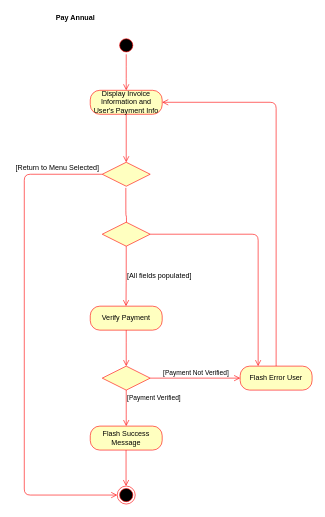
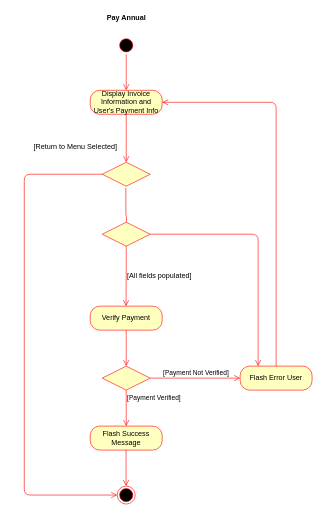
(75, 18) -> (126, 18)
(57, 168) -> (75, 147)
